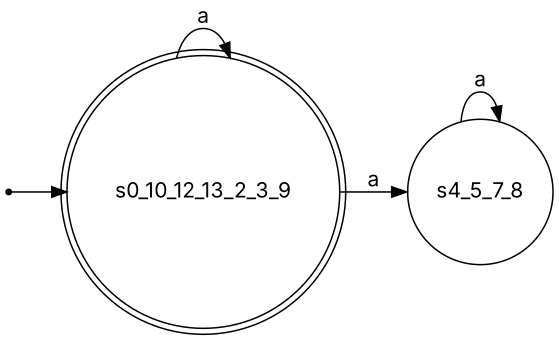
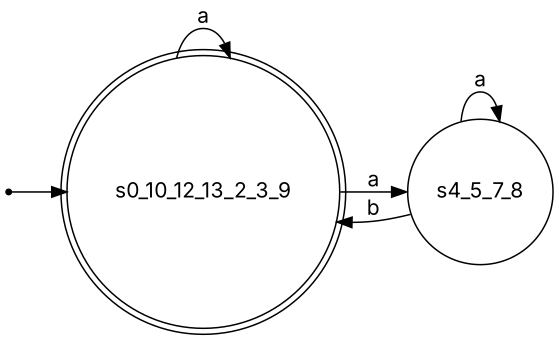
none -> (382, 220)
